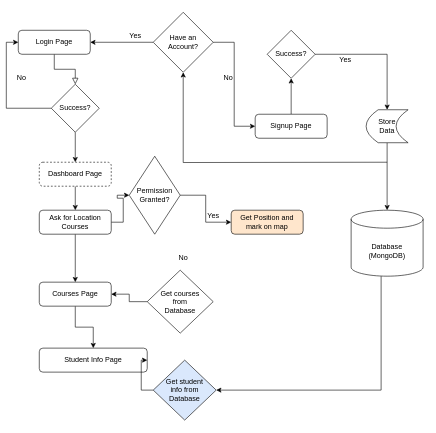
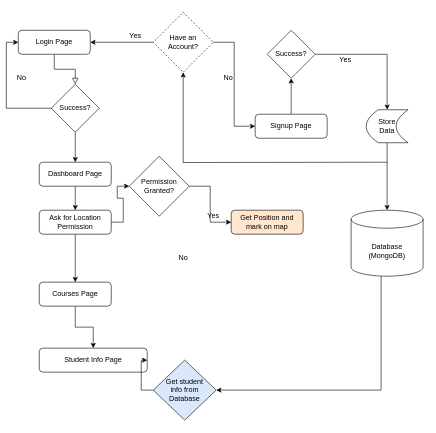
(183, 42) -> (183, 42)
(75, 174) -> (75, 174)
(155, 195) -> (159, 186)
(75, 222) -> (75, 222)
(137, 302) -> none
(180, 302) -> none
